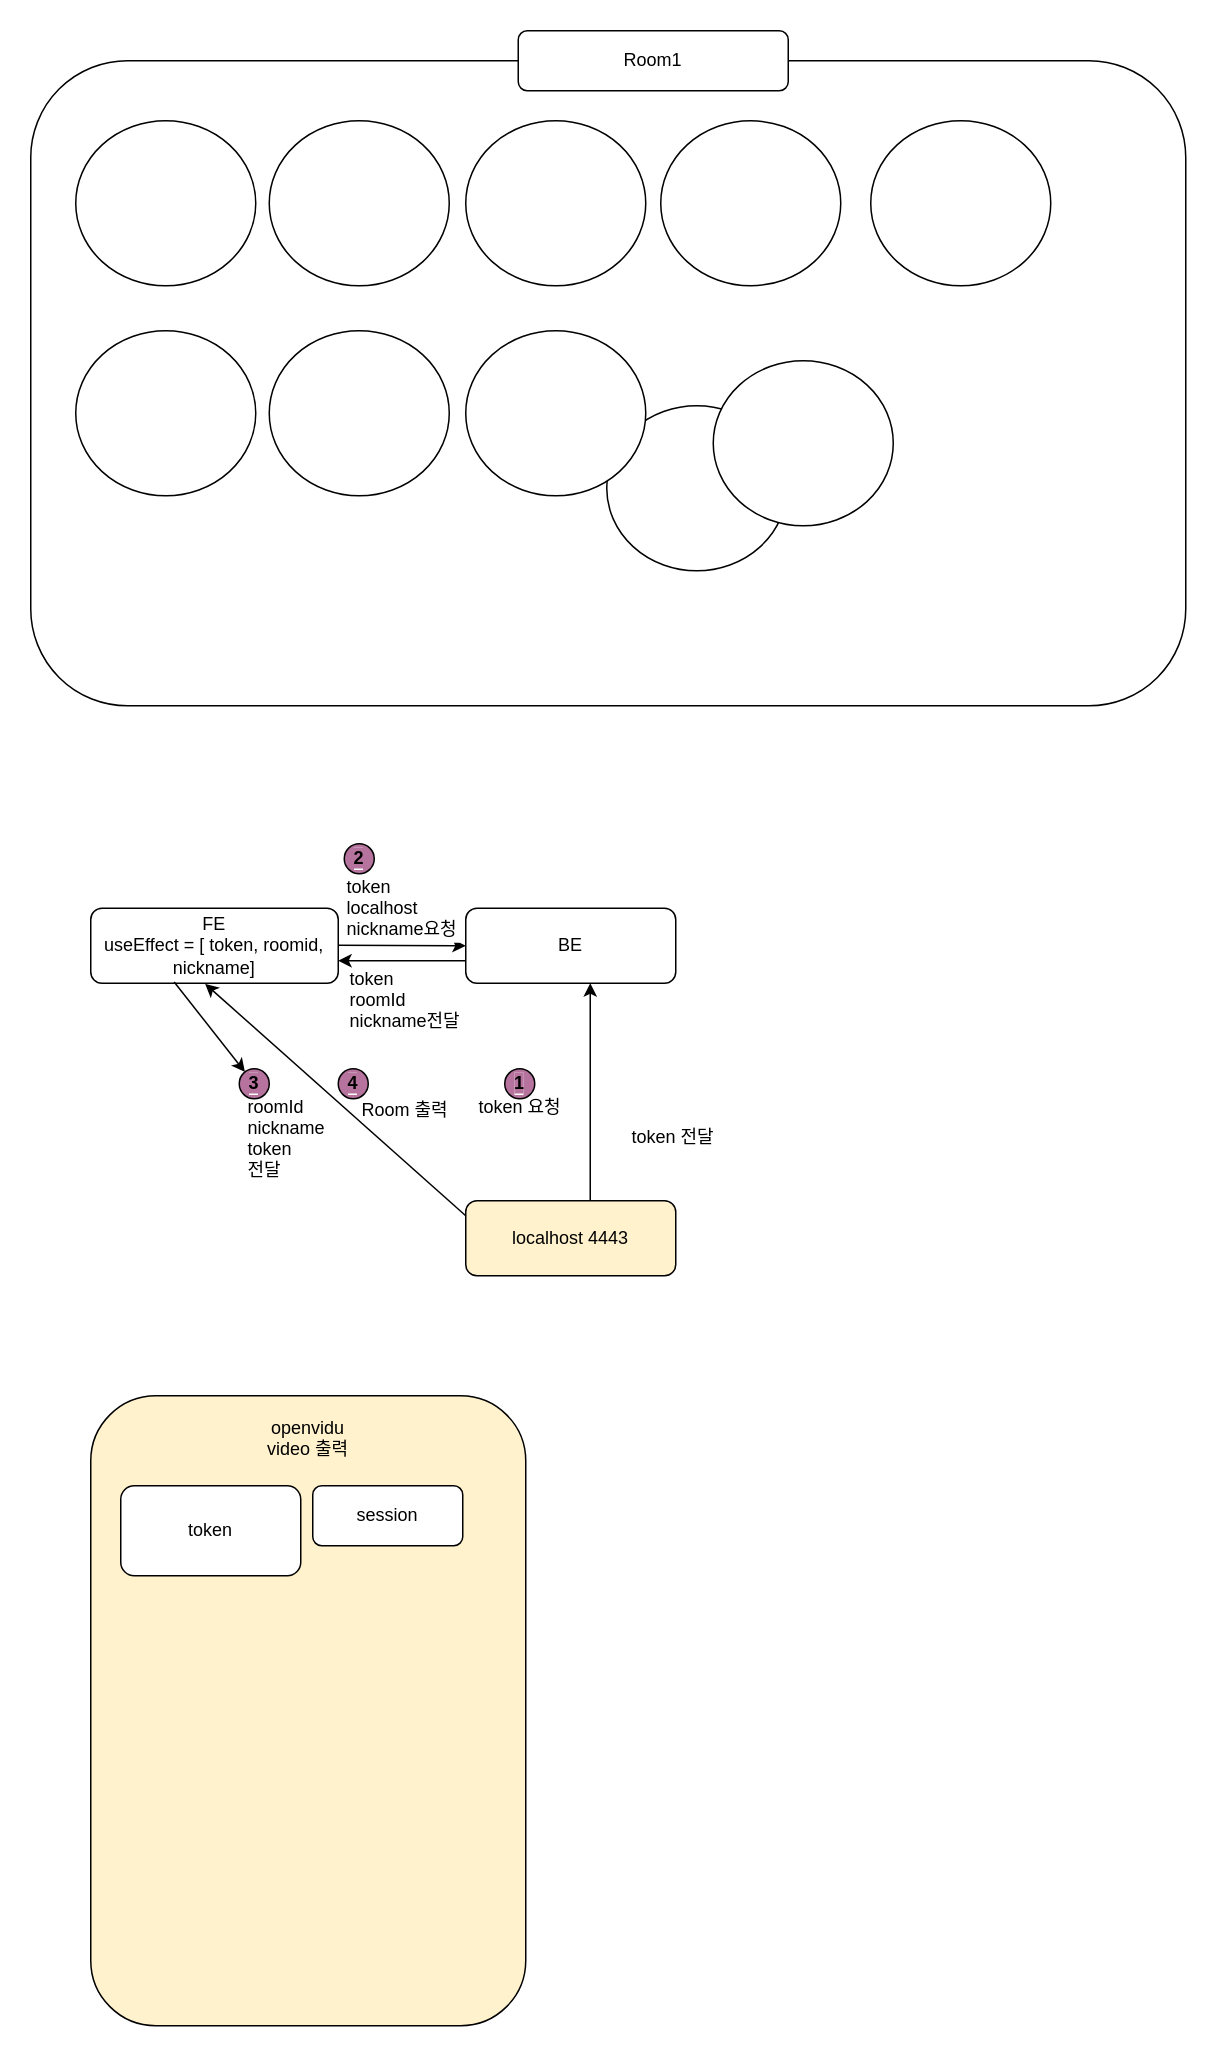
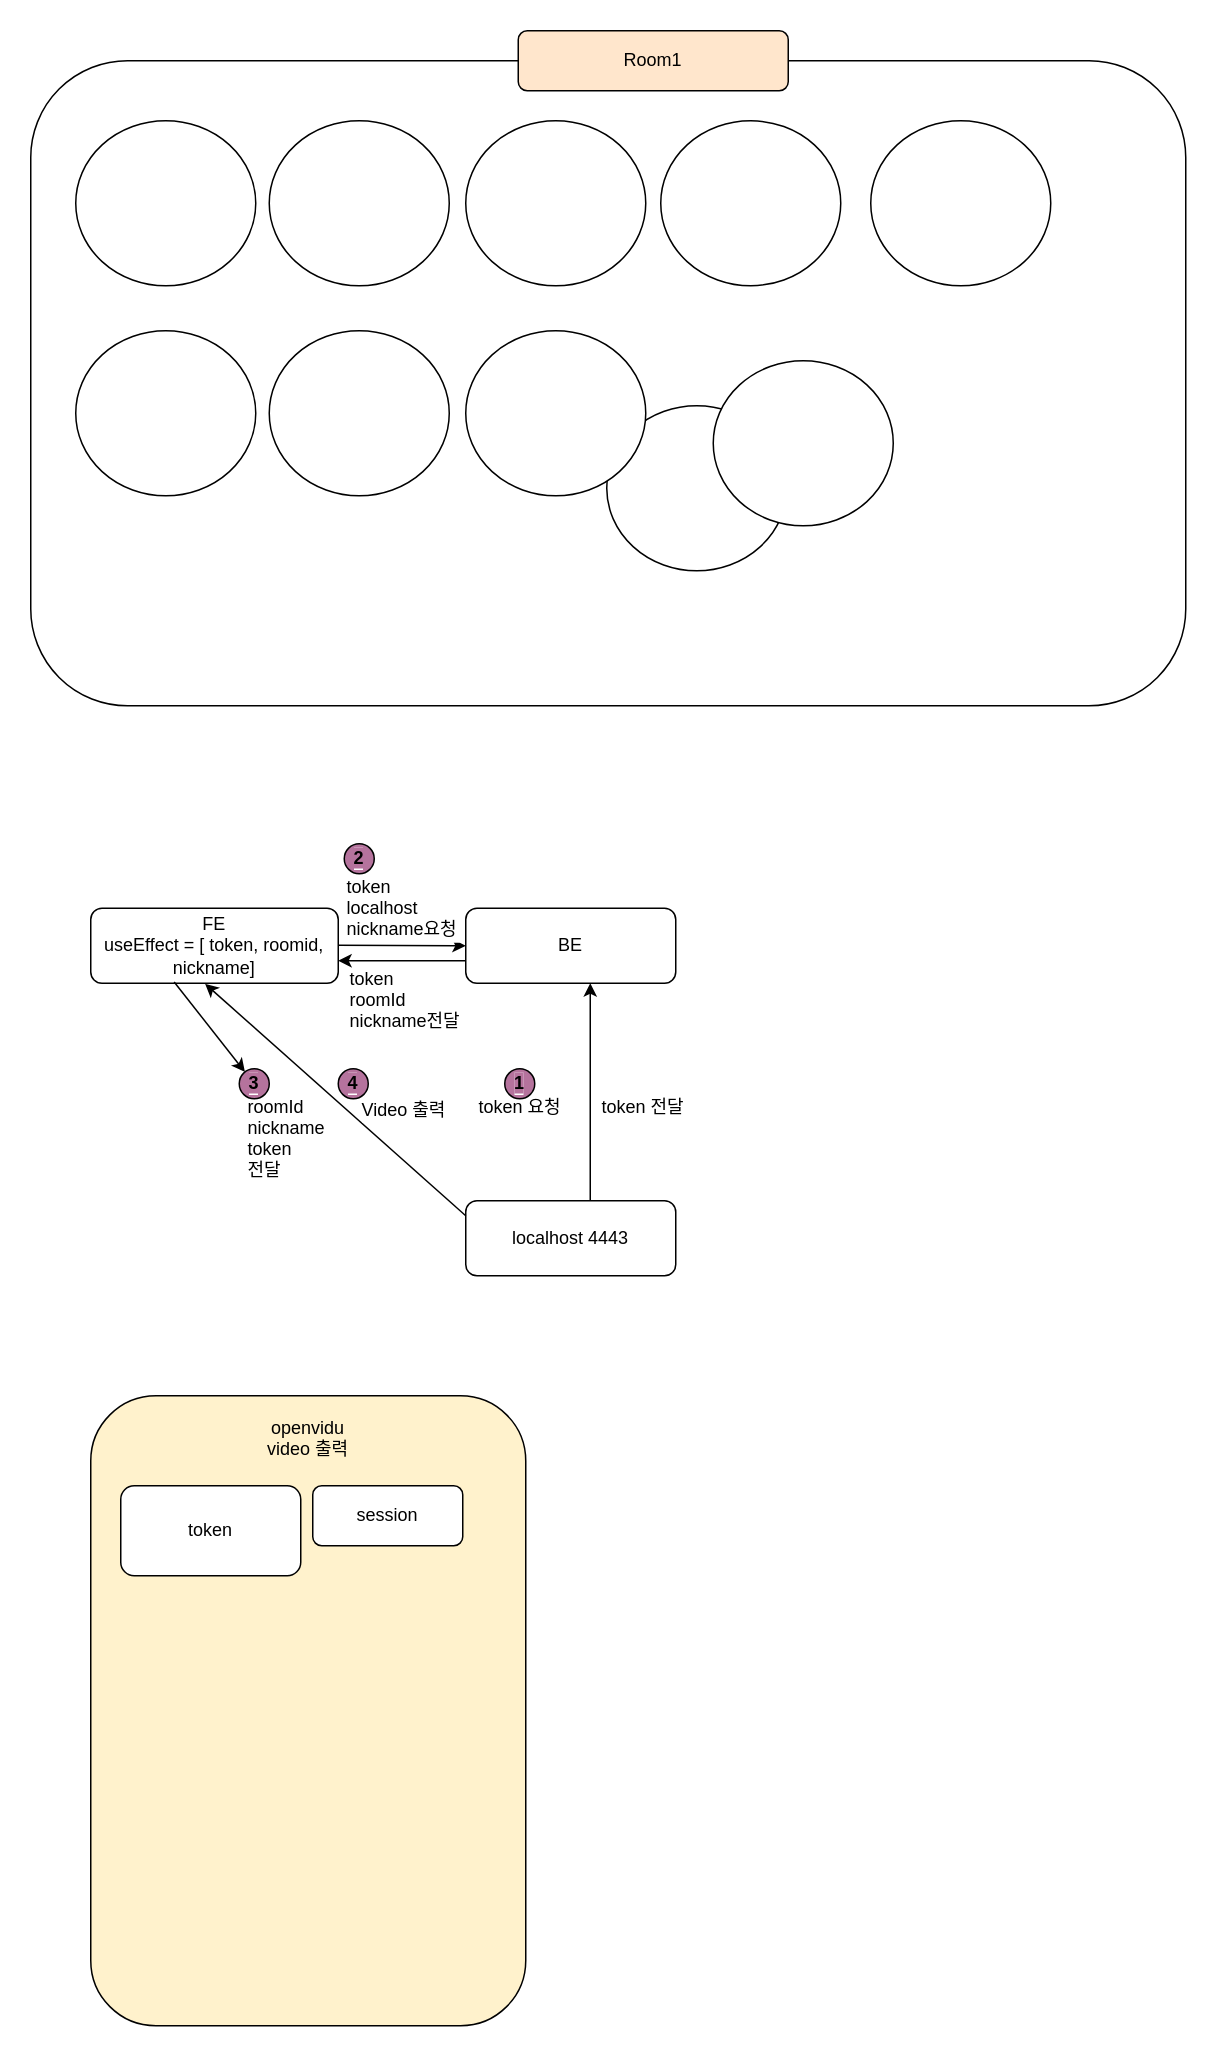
(653, 61) -> (653, 61)
(402, 1110) -> (405, 1110)
(683, 1136) -> (653, 1106)
(571, 1238) -> (571, 1238)
